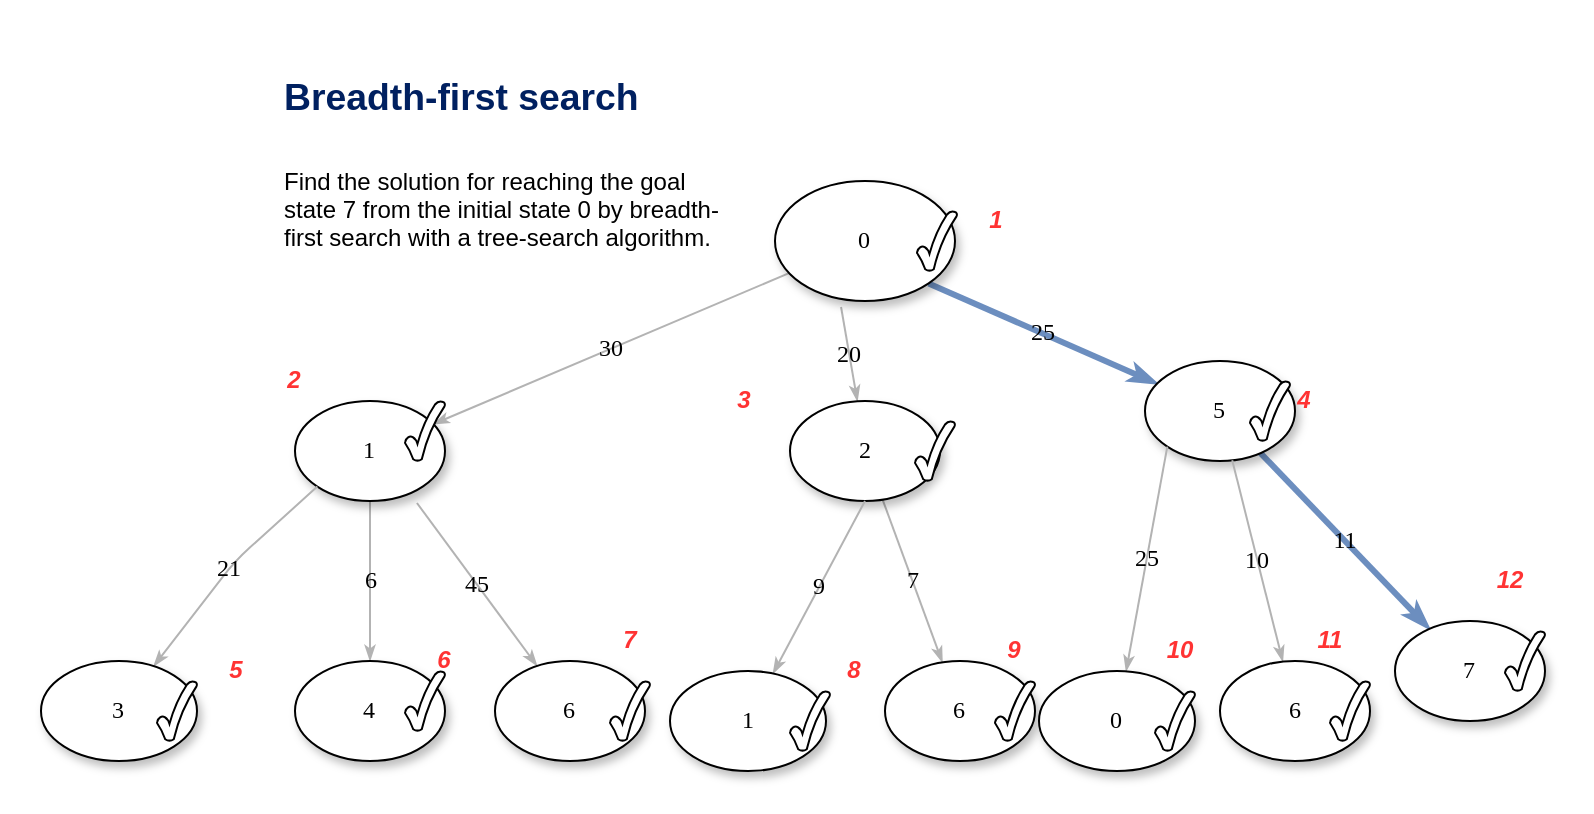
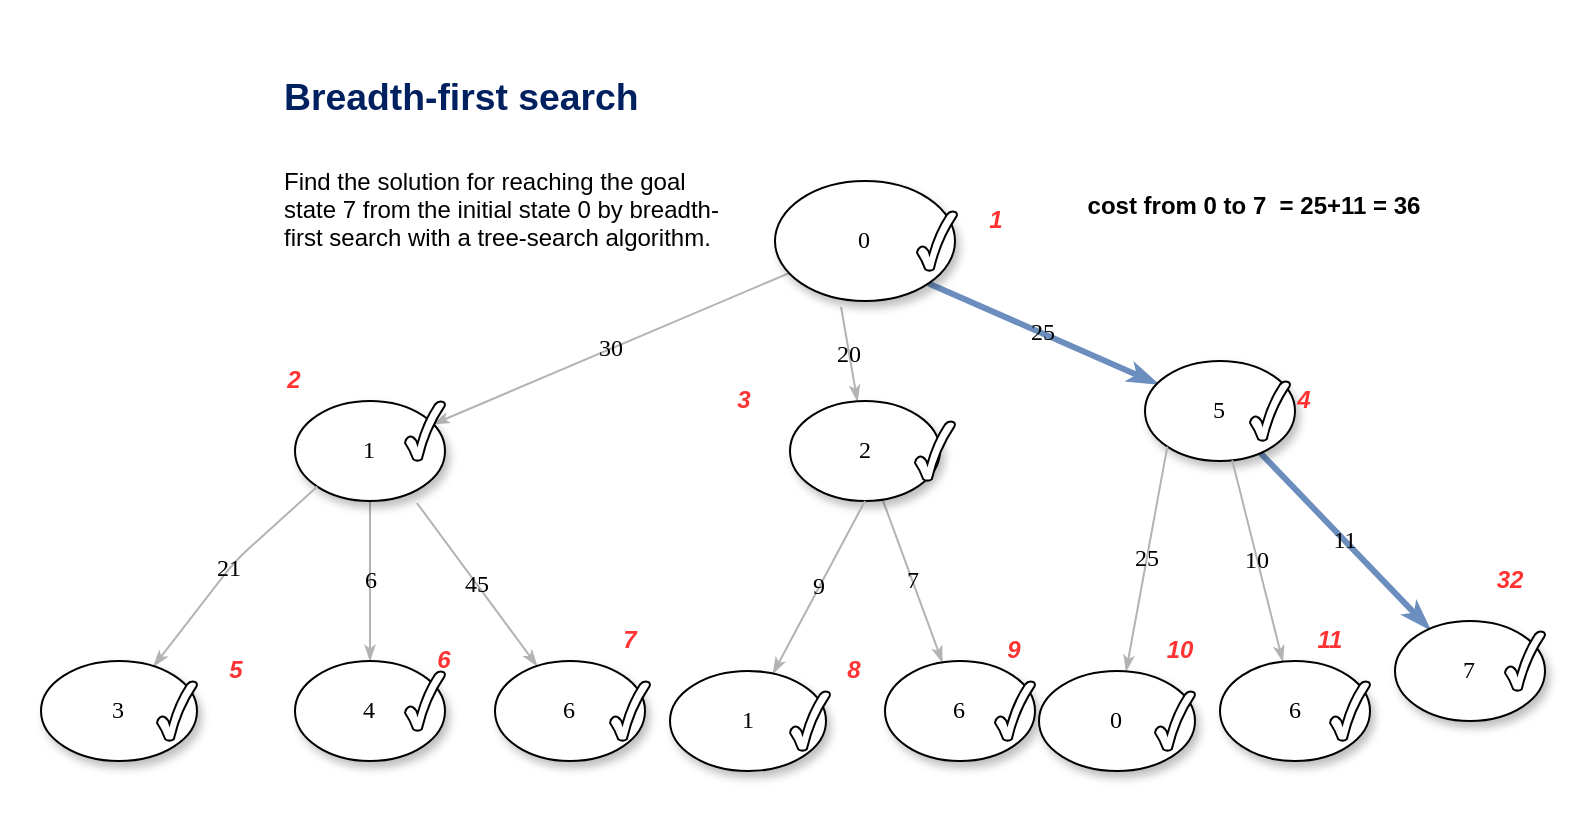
none -> (1255, 221)
(1511, 581) -> (1511, 581)
